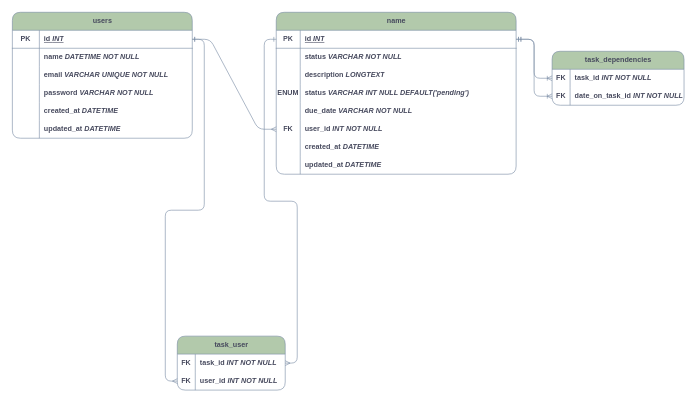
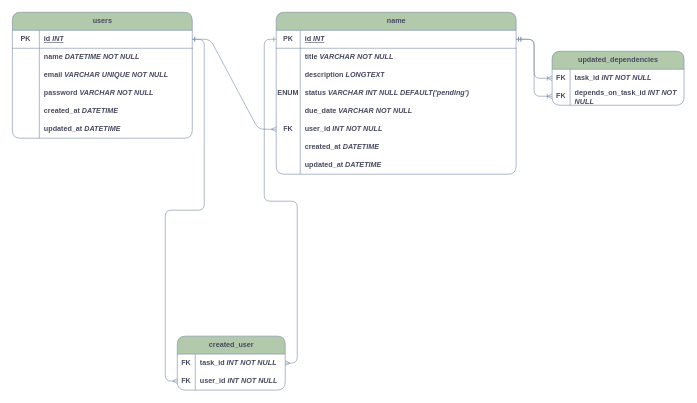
(350, 57) -> (346, 57)
(619, 60) -> (619, 60)
(629, 96) -> (630, 96)
(232, 345) -> (232, 345)
